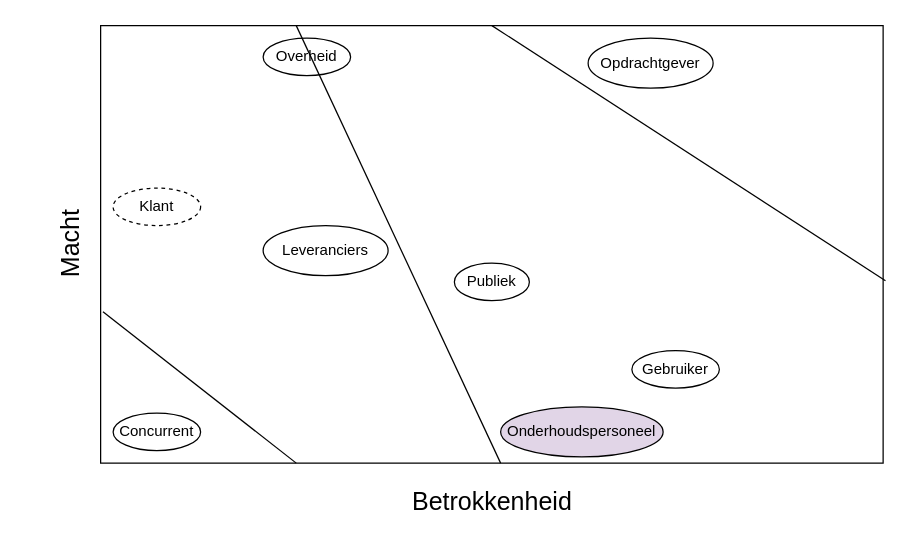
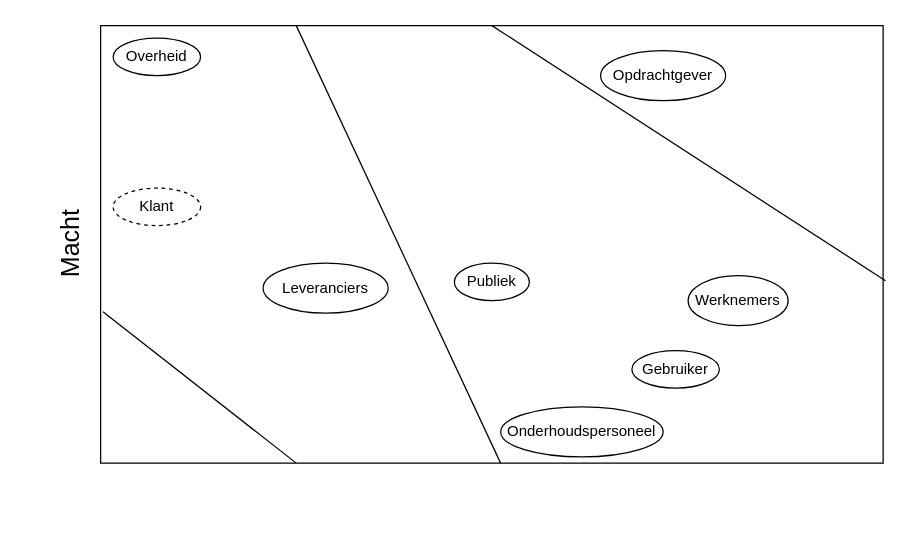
(307, 57) -> (157, 57)
(651, 63) -> (663, 76)
(326, 251) -> (326, 288)
none -> (738, 301)
(157, 432) -> none
(582, 432) -> (582, 432)
(492, 501) -> none
